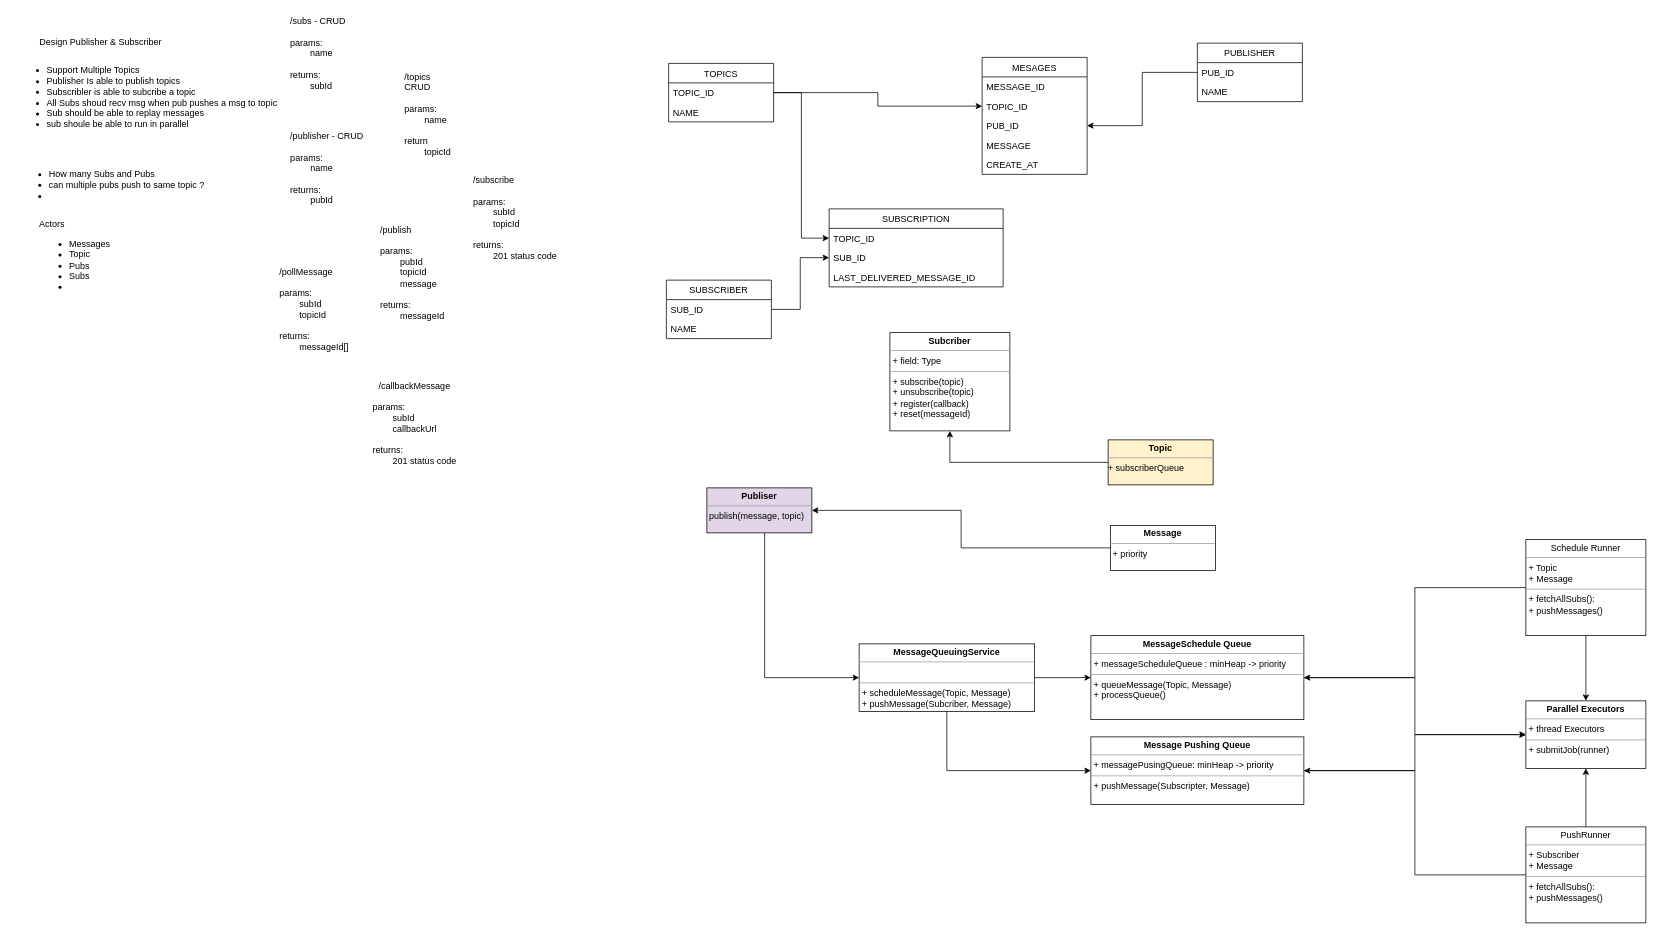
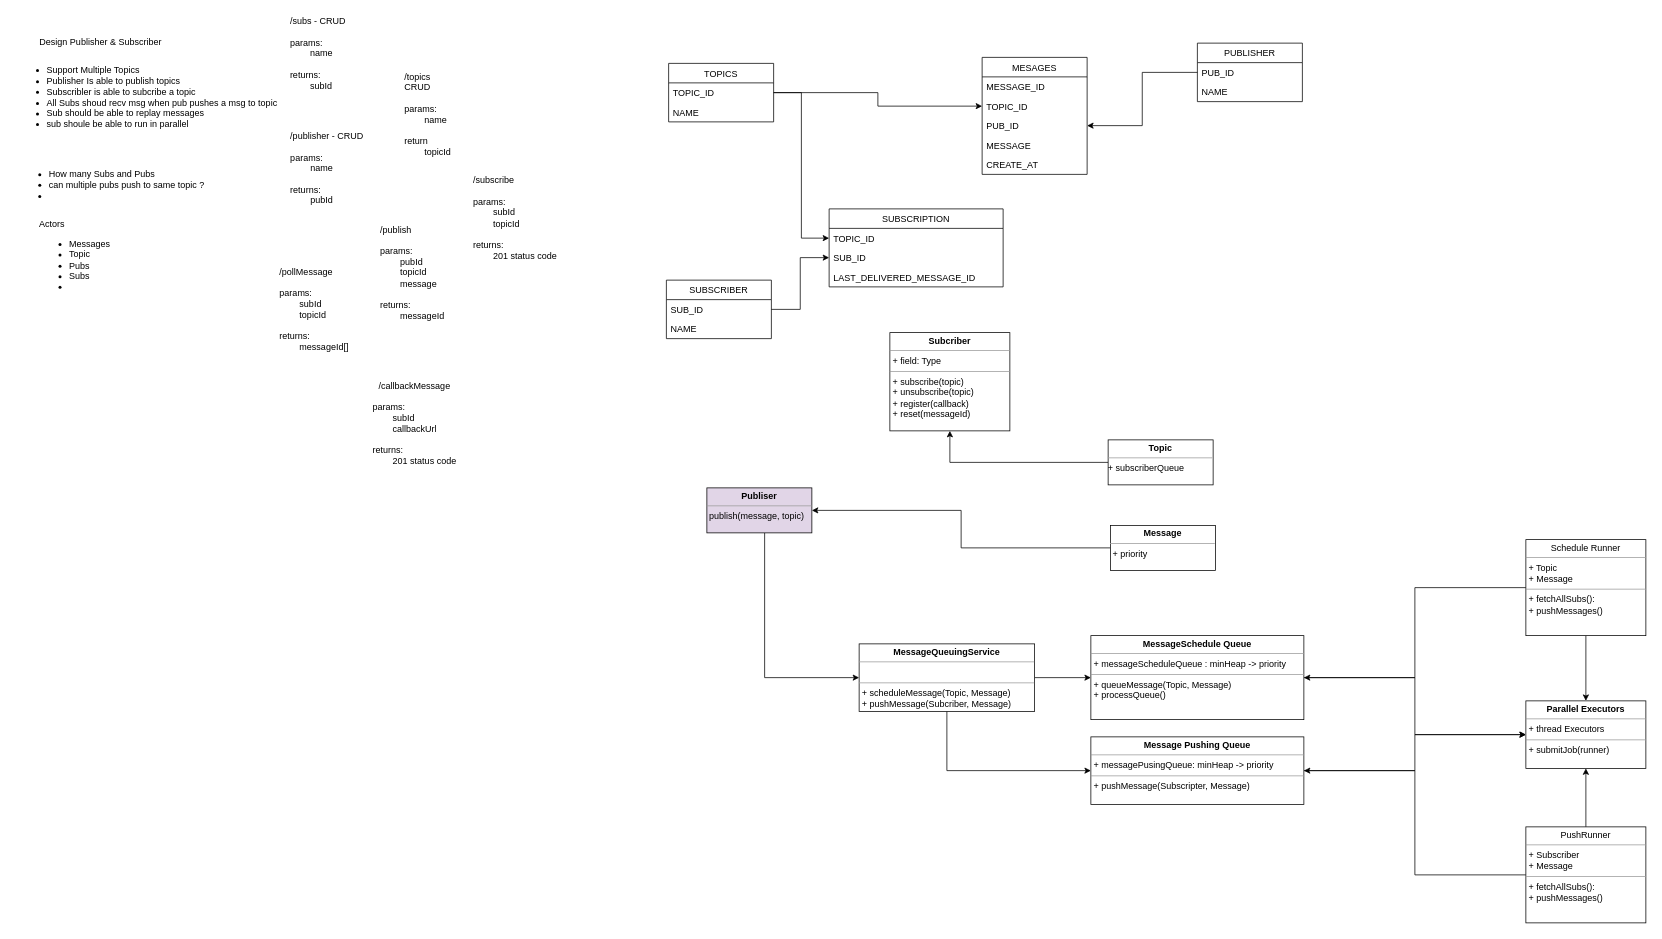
(1161, 462) -> (1161, 462)
